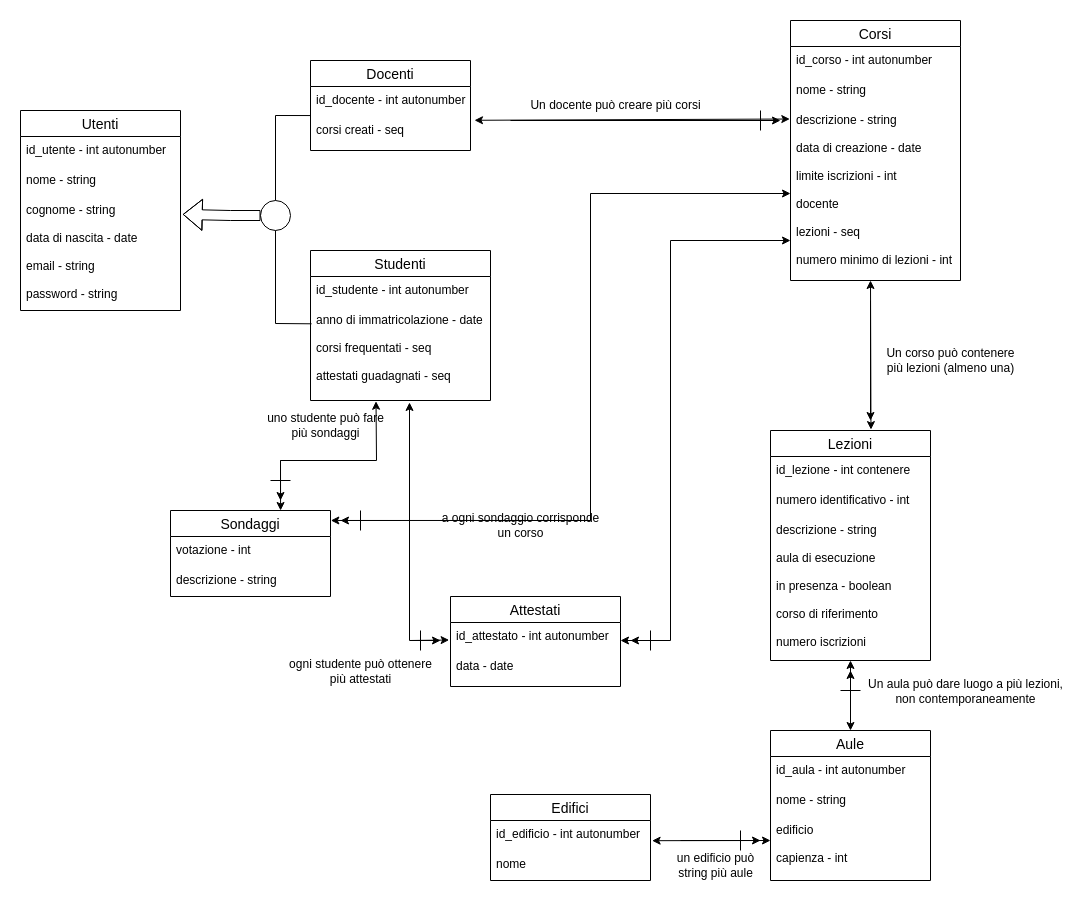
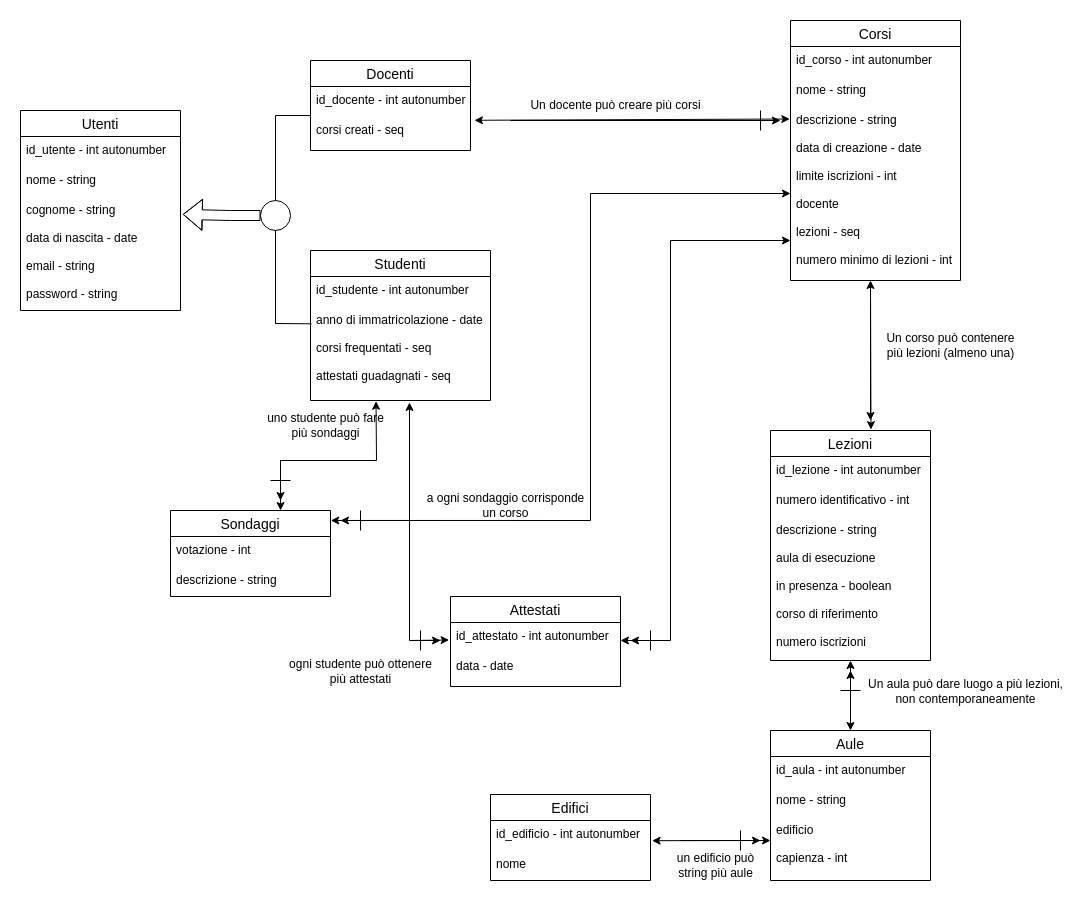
(951, 361) -> (951, 346)
(852, 470) -> (856, 470)
(521, 526) -> (506, 506)
